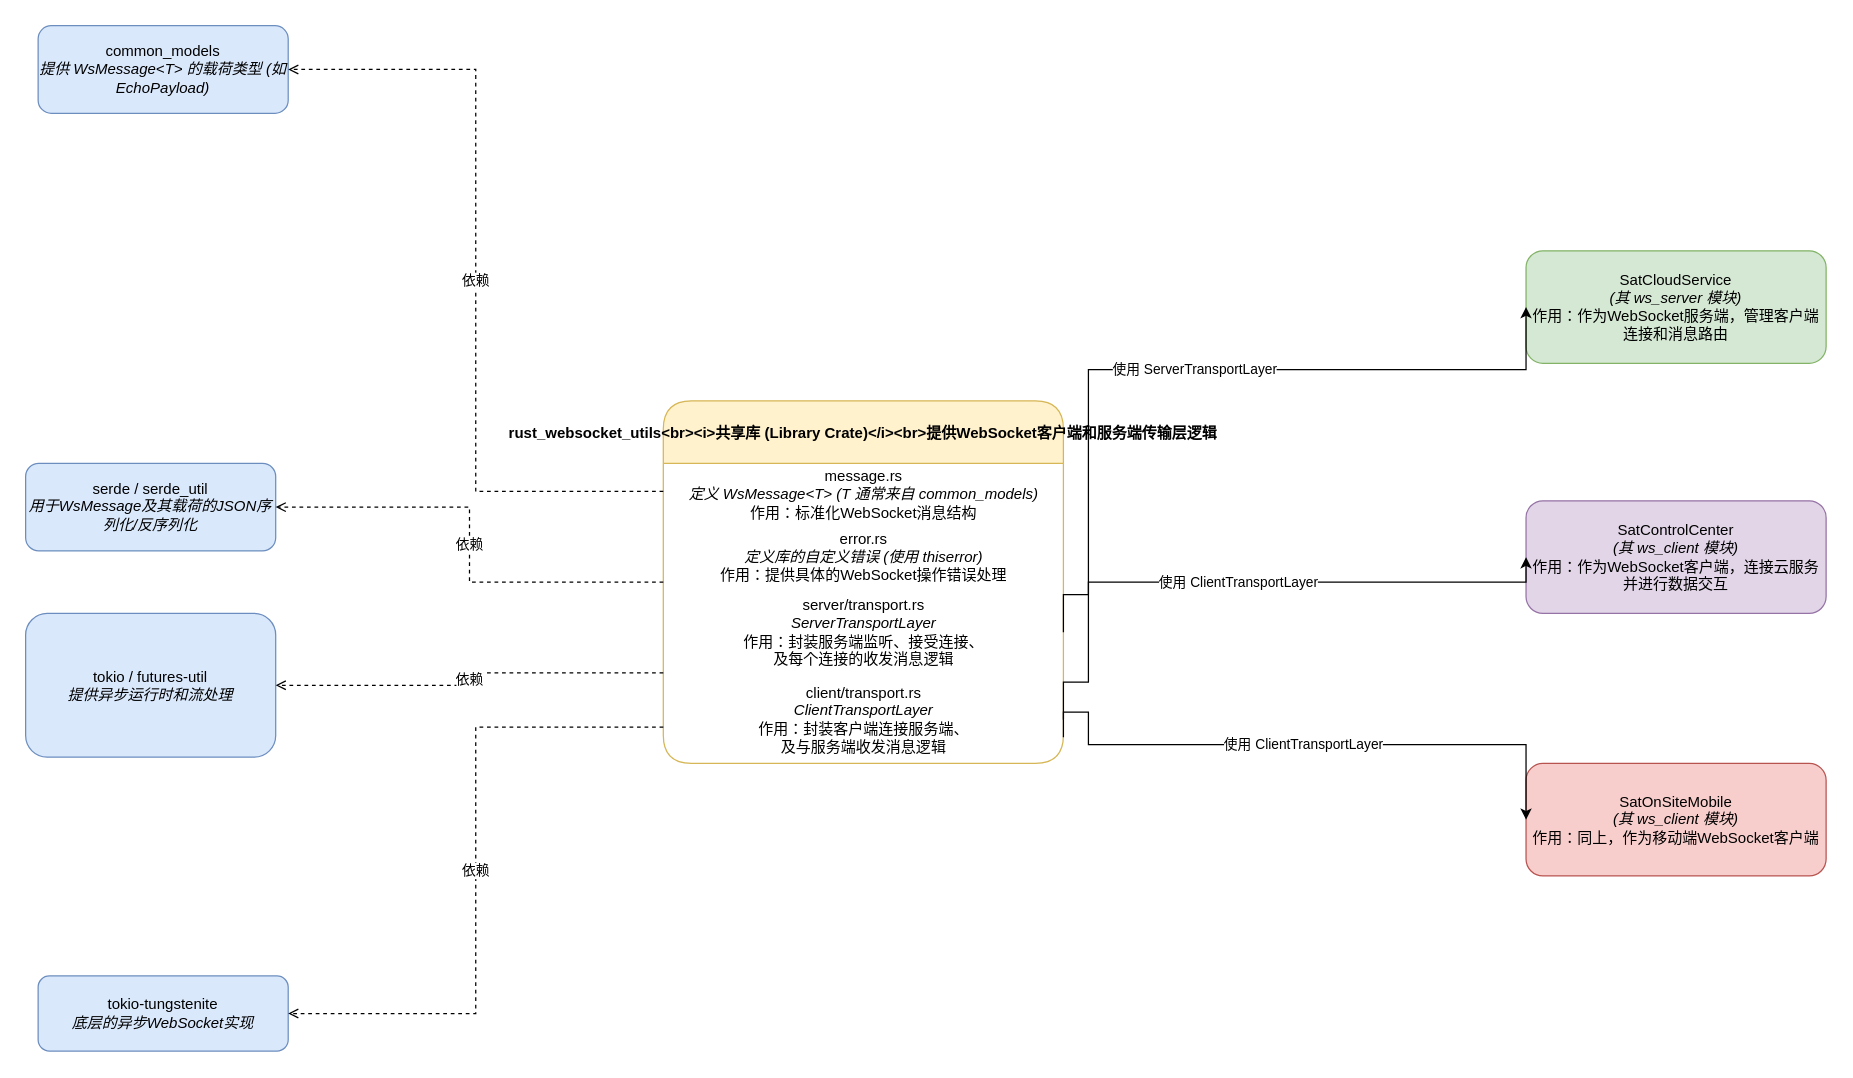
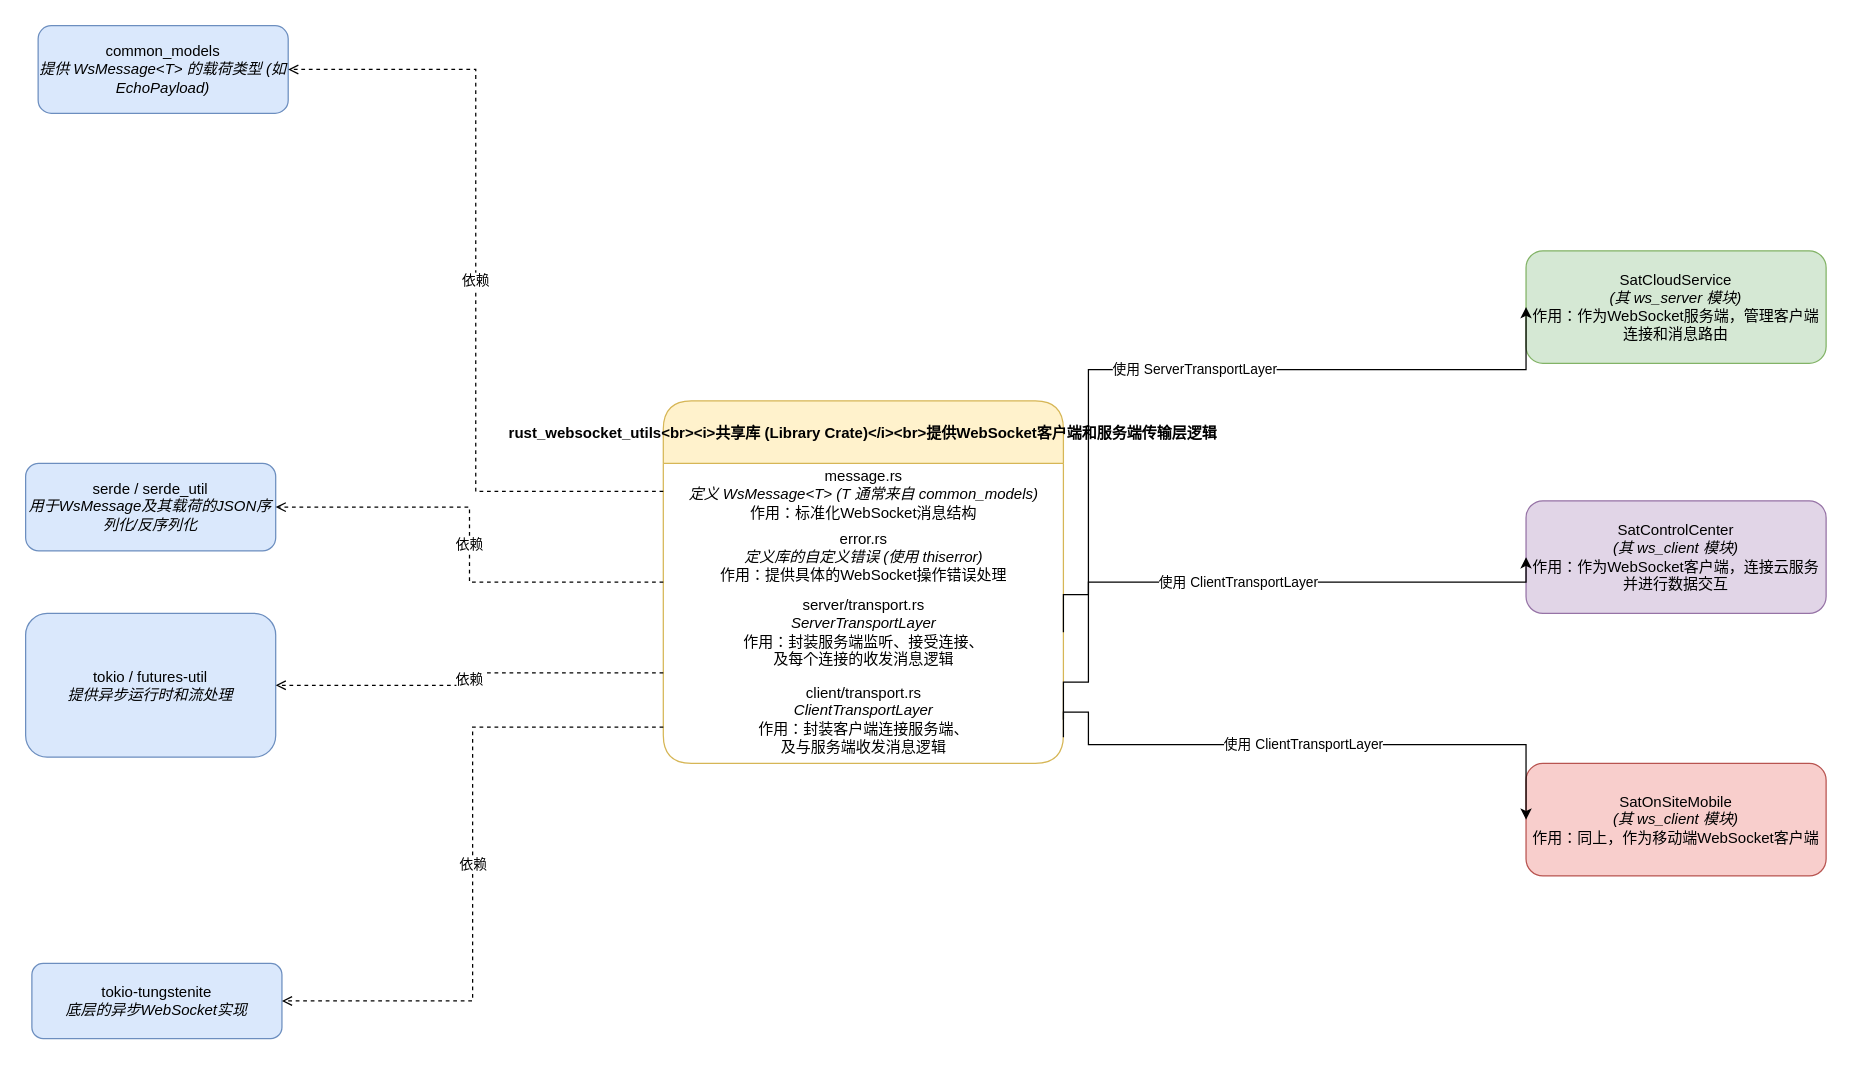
(163, 1013) -> (157, 1001)
